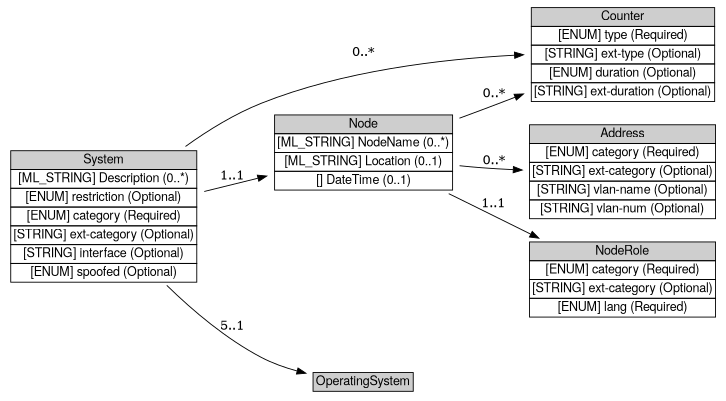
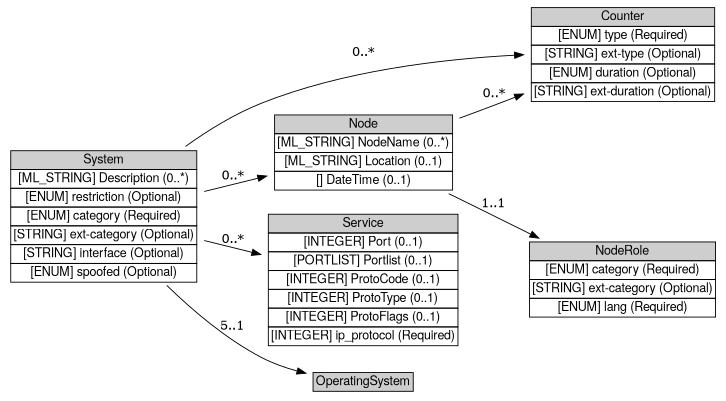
(623, 171) -> none
(233, 176) -> (233, 176)
none -> (363, 280)
